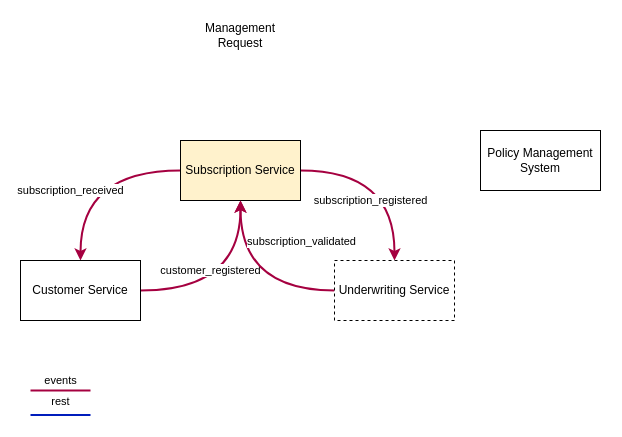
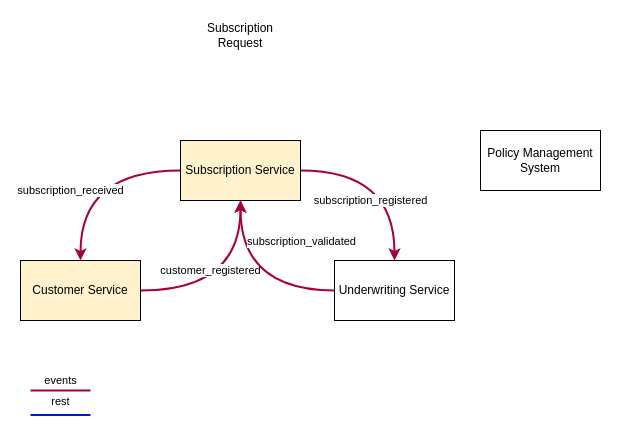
(241, 36) -> (241, 36)
(81, 291) -> (81, 291)
(395, 291) -> (395, 291)
